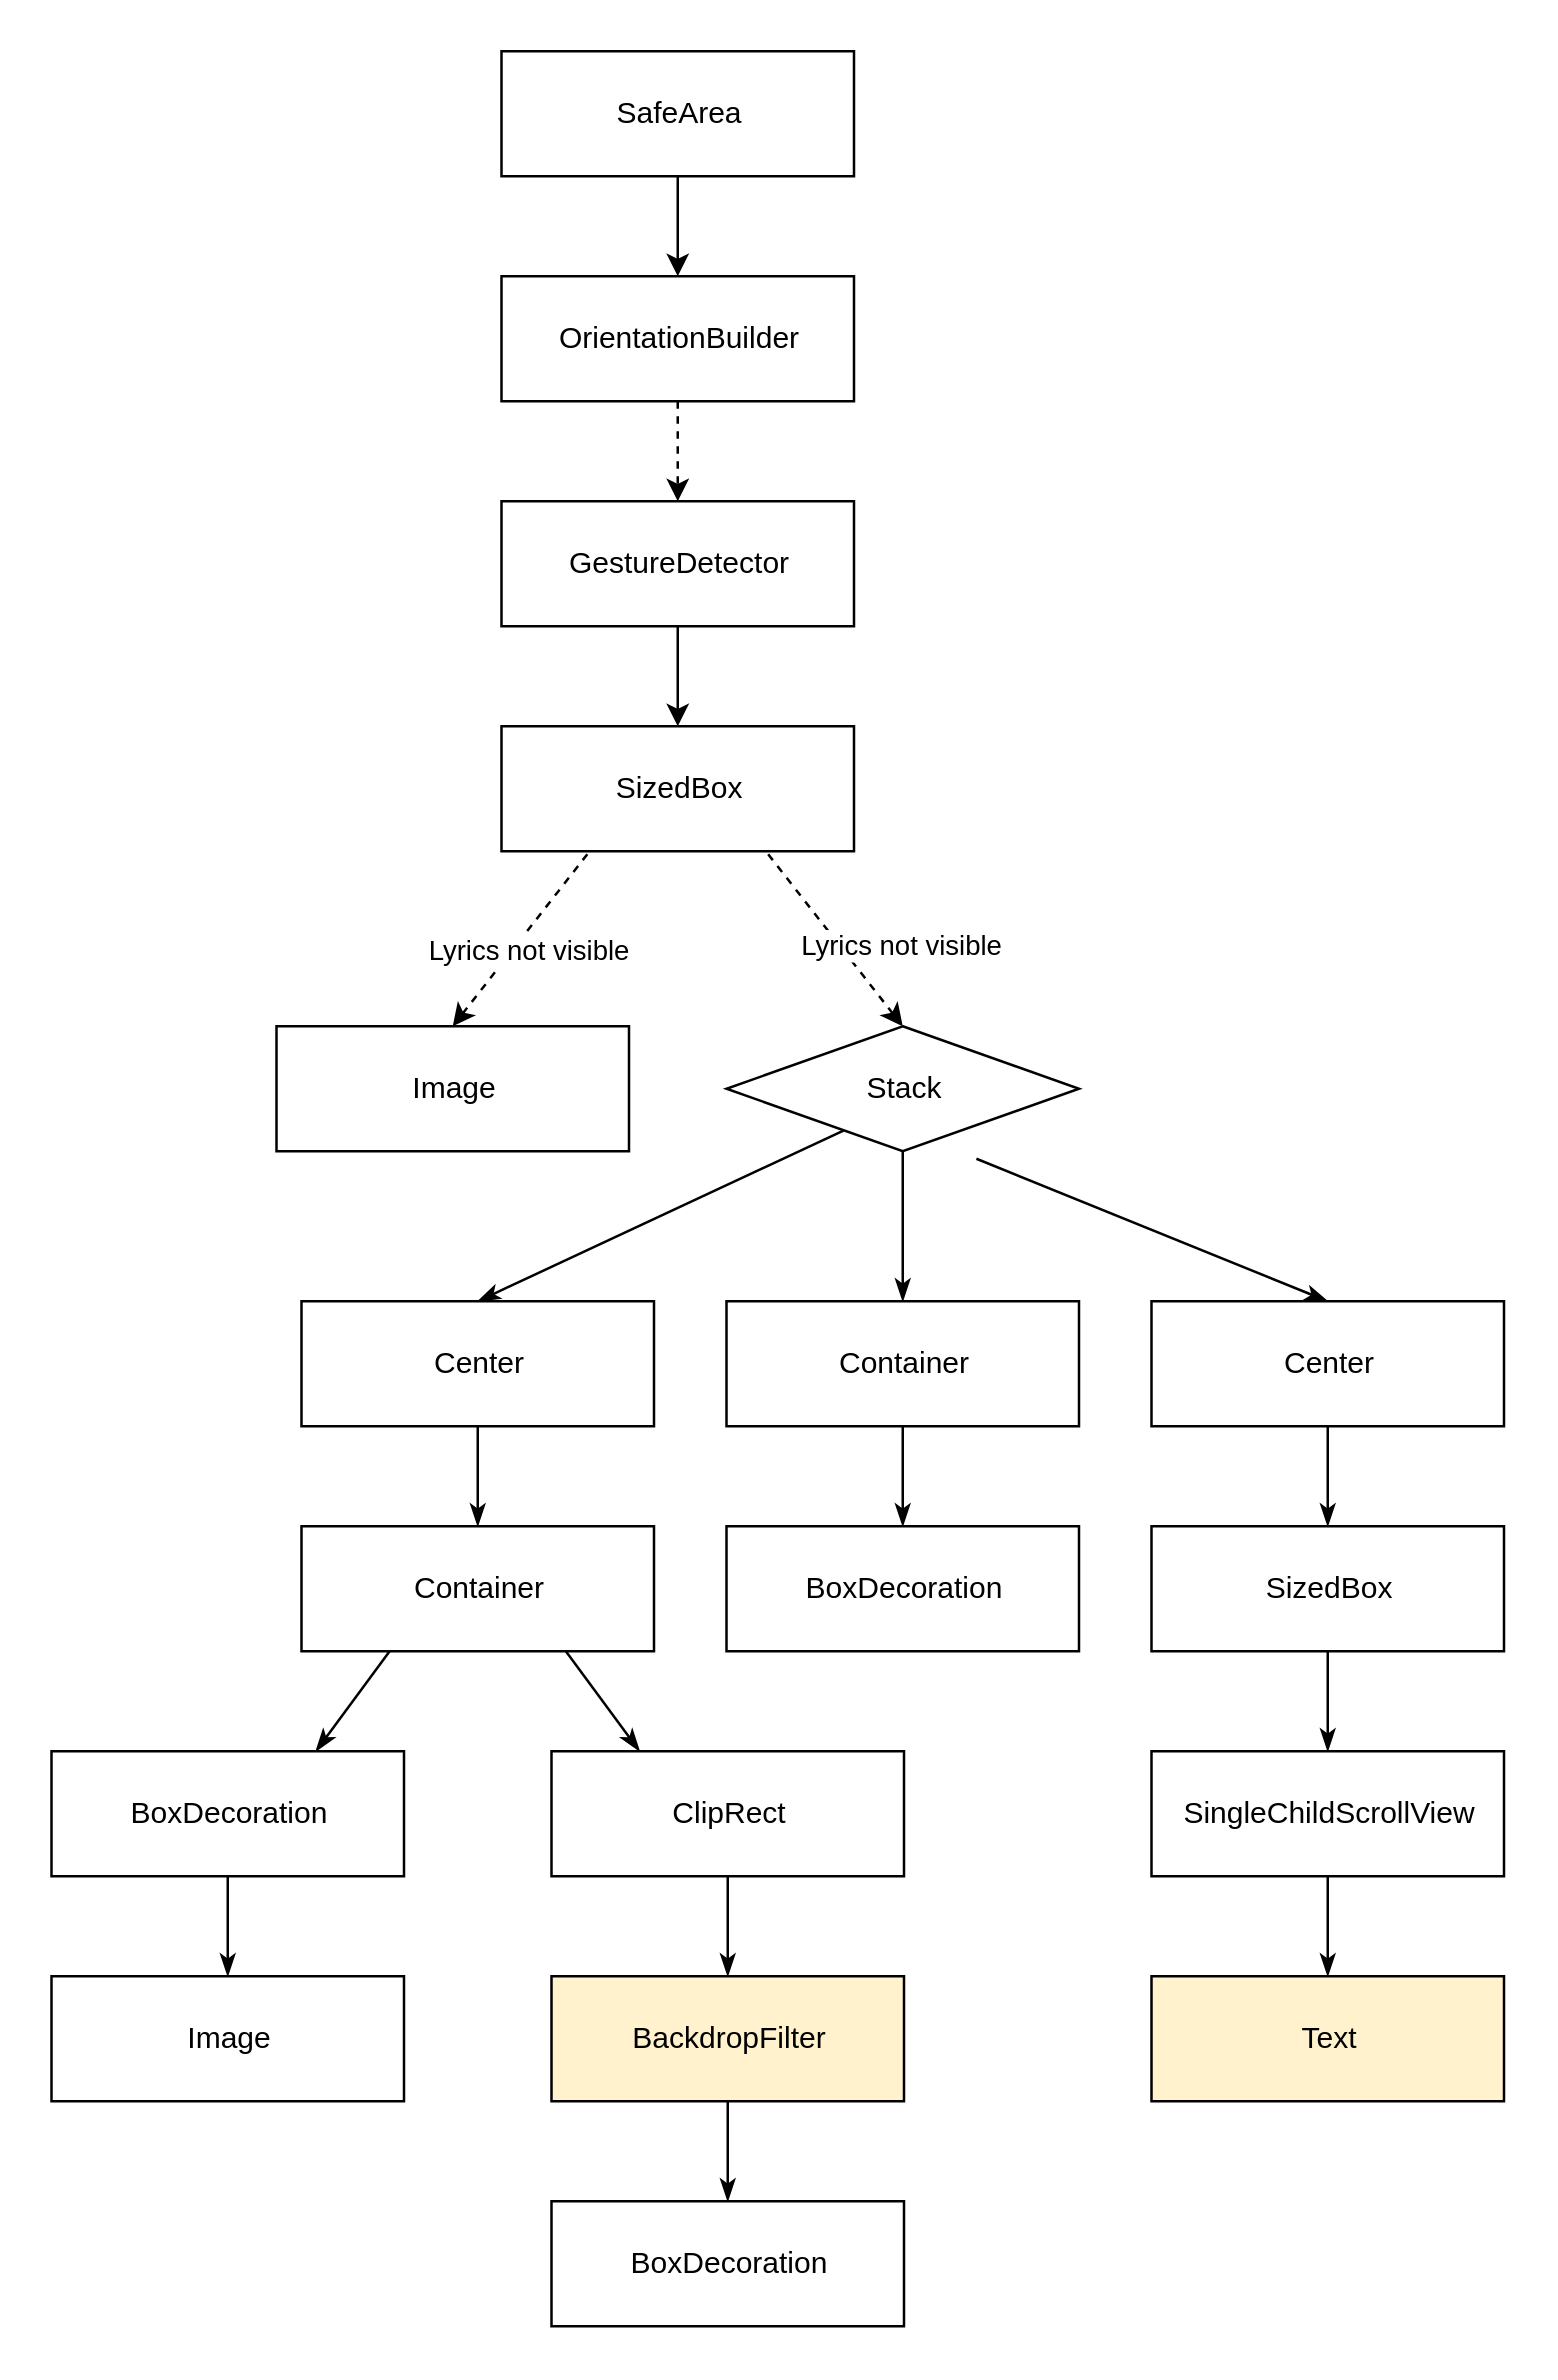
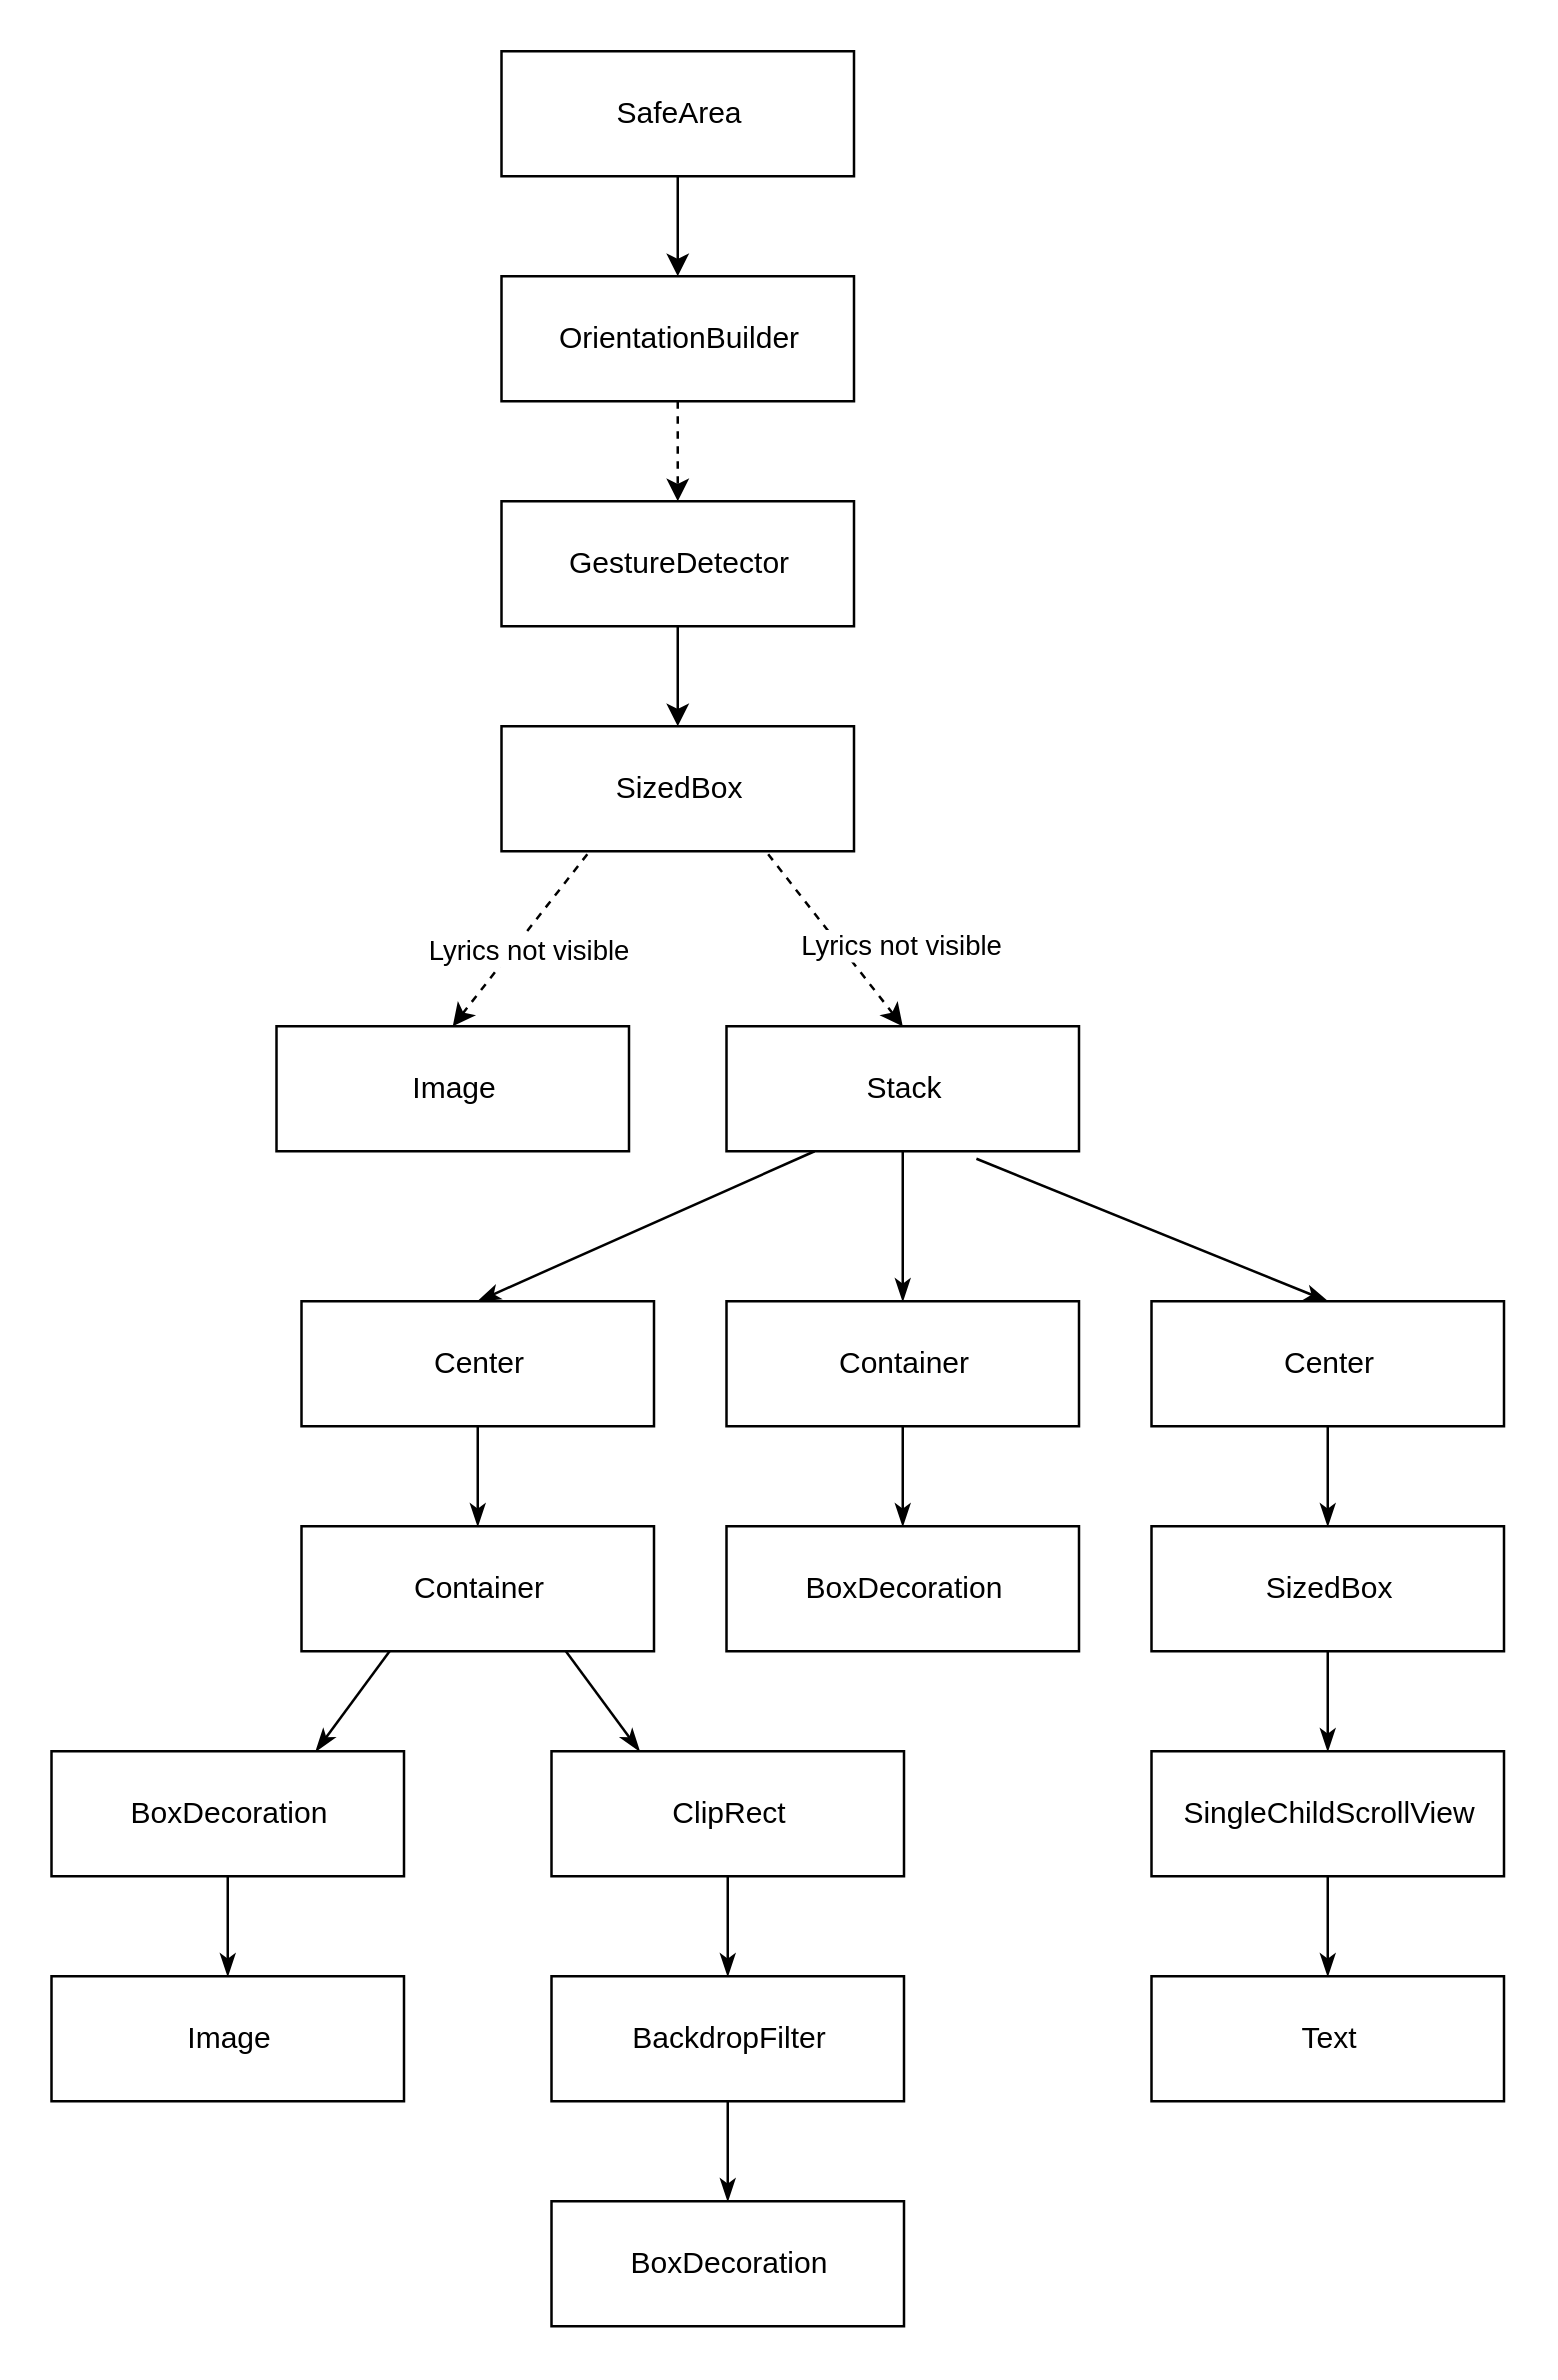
(903, 1089) -> (903, 1089)
(728, 2039) -> (728, 2039)
(1328, 2039) -> (1328, 2039)
